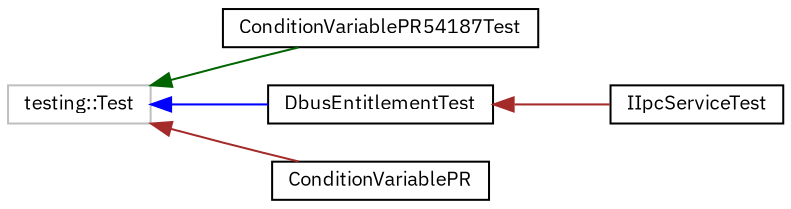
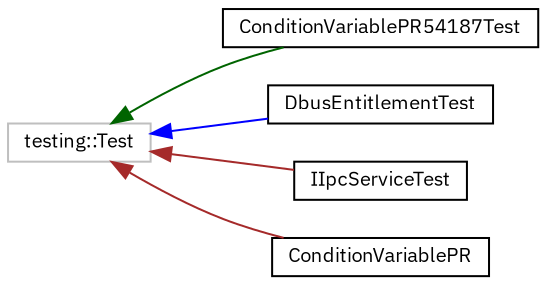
(562, 104) -> (233, 162)
